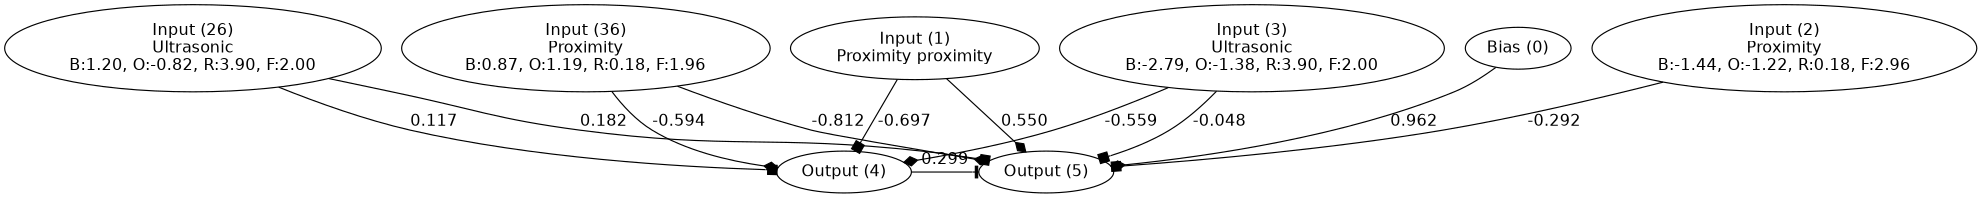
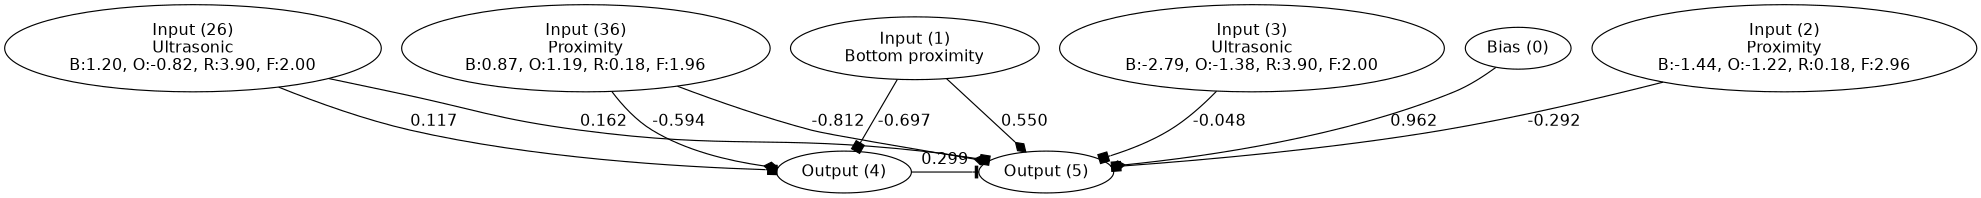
(915, 48) -> (915, 48)
(604, 121) -> (604, 121)
(1045, 132) -> none
